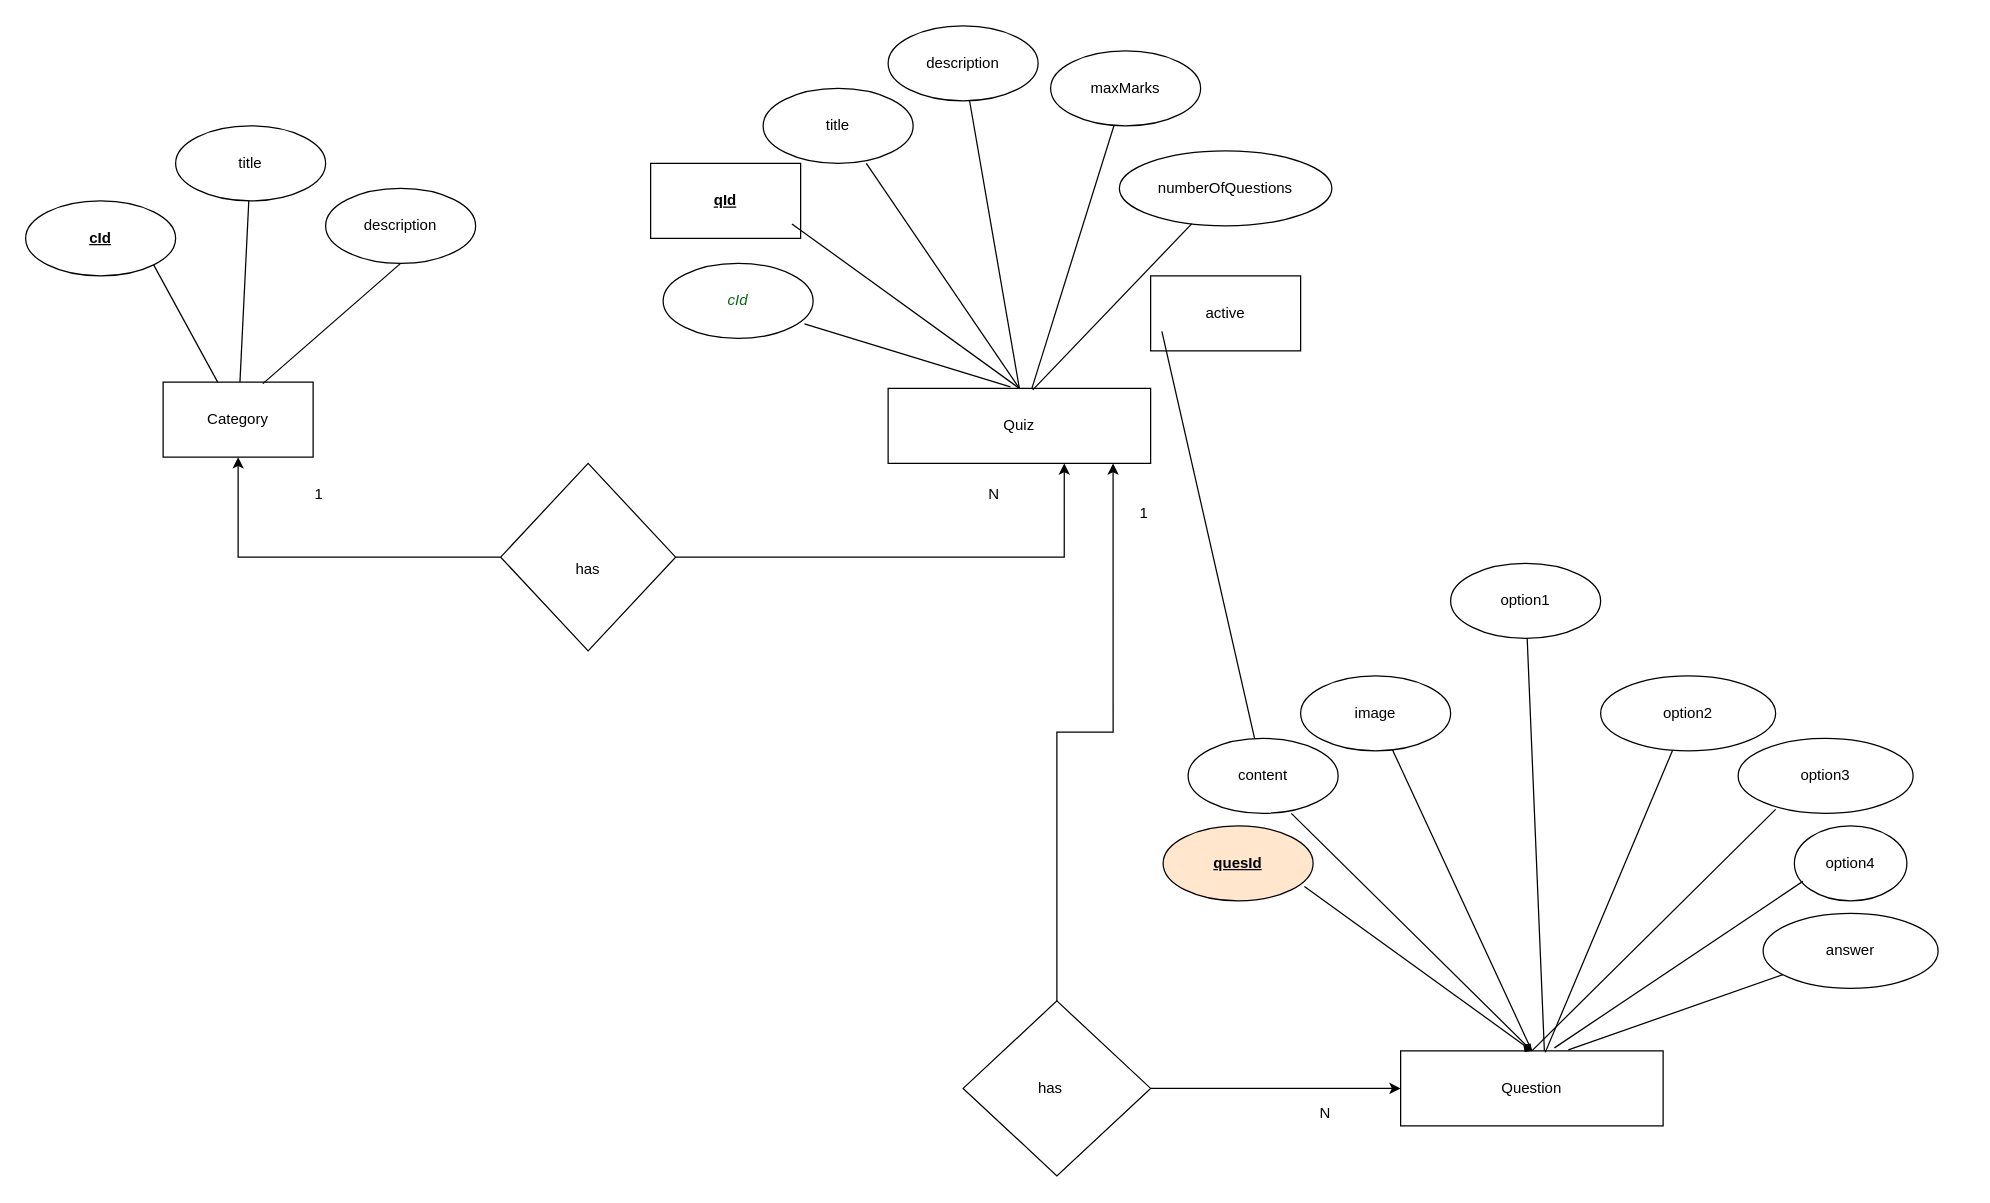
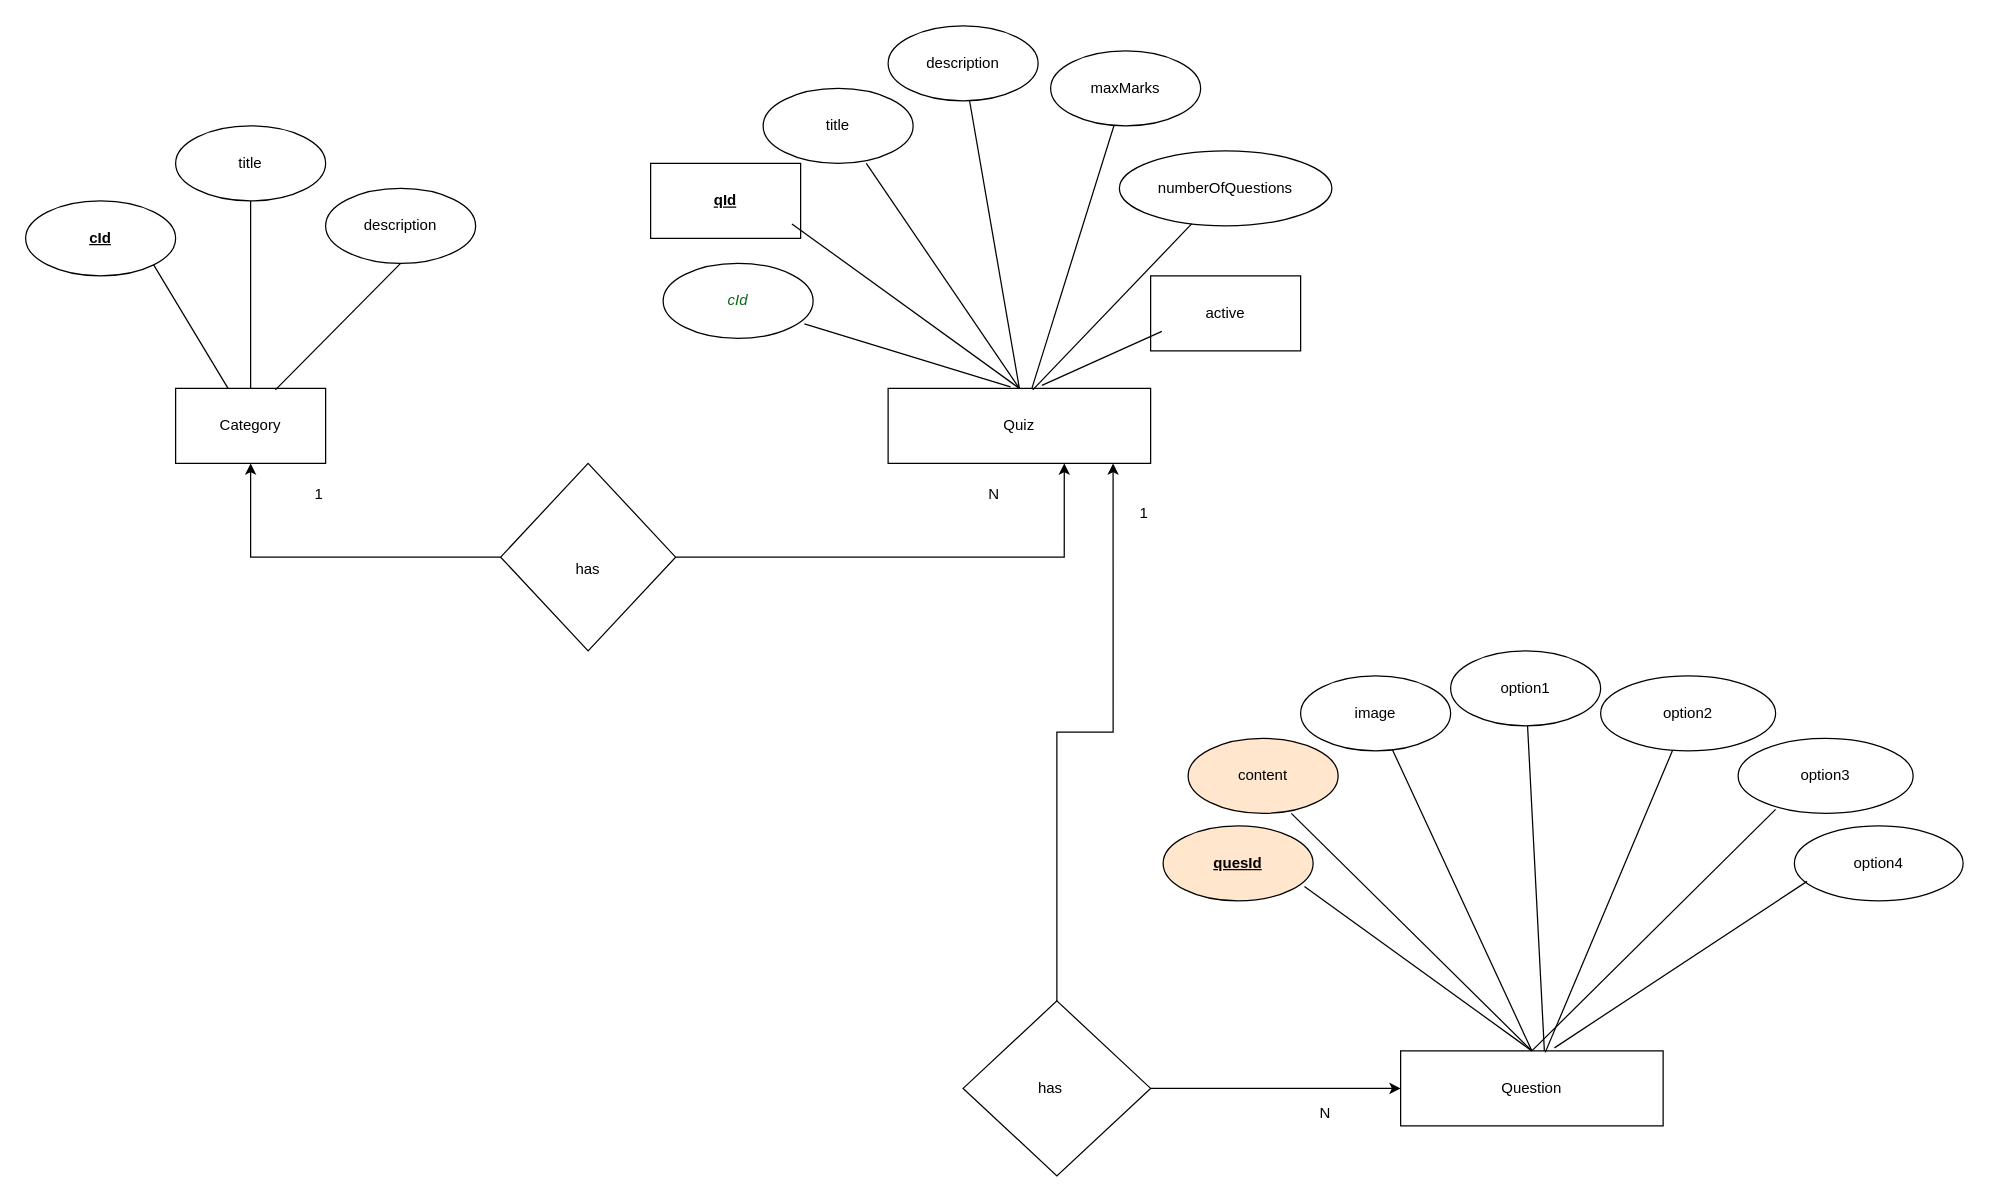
(238, 419) -> (251, 426)
(1208, 534) -> (1102, 358)
(1526, 601) -> (1526, 688)
(1263, 776) -> (1263, 776)
(1851, 863) -> (1879, 863)
(1851, 951) -> none
(1676, 1012) -> none
(1522, 1044) -> (1522, 1044)
